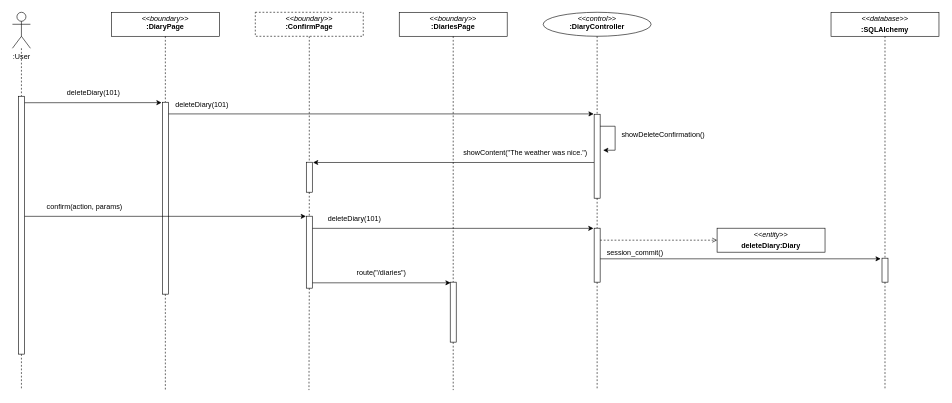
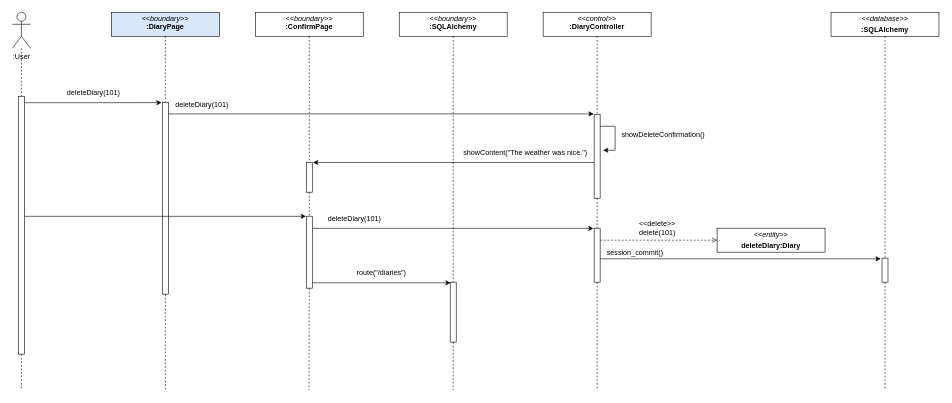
(423, 21) -> (423, 21)
(165, 24) -> (165, 24)
(309, 24) -> (309, 24)
(597, 24) -> (597, 24)
(84, 207) -> none
none -> (657, 228)
